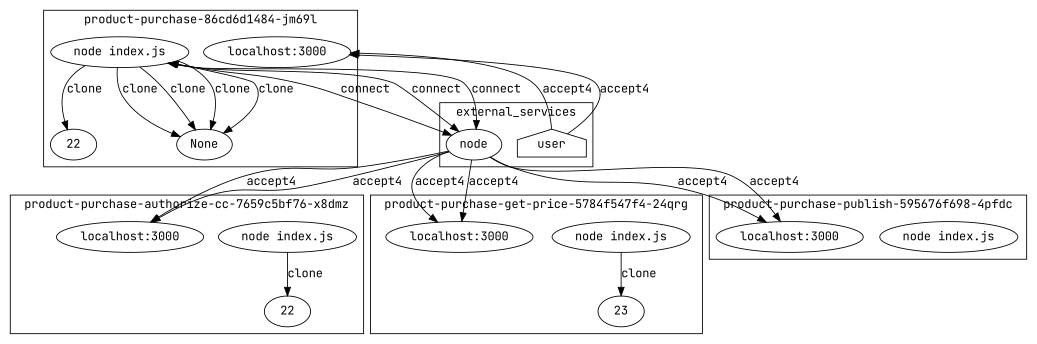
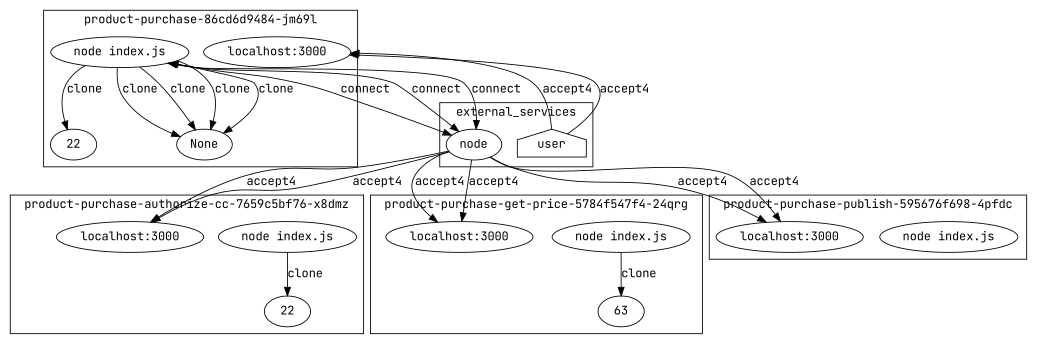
(201, 20) -> (201, 20)
(621, 311) -> (621, 311)
